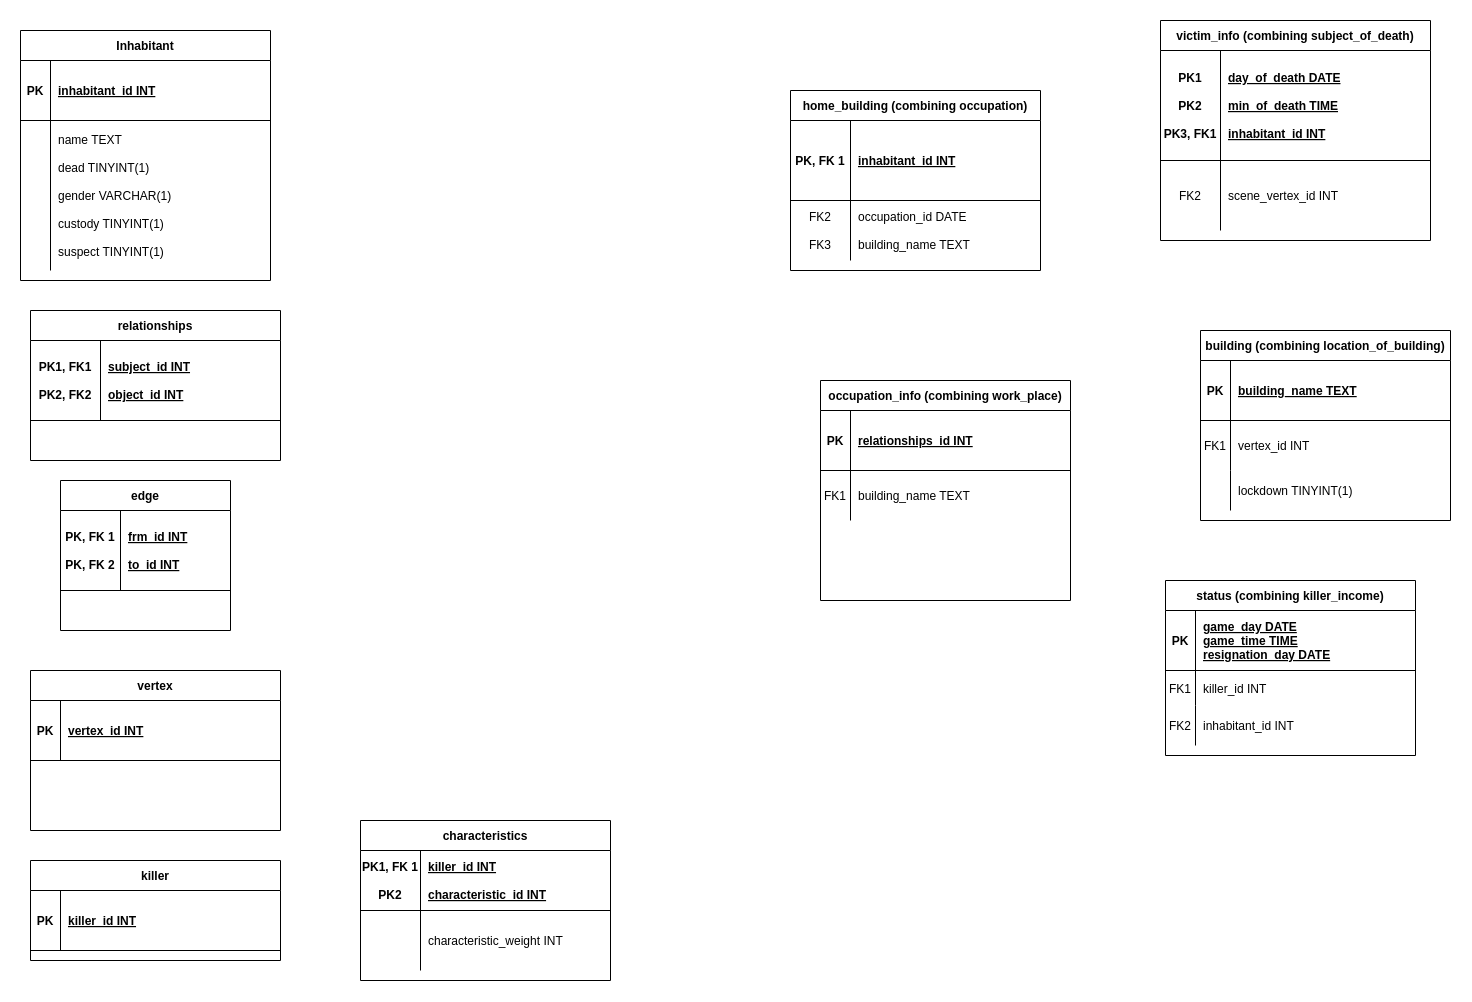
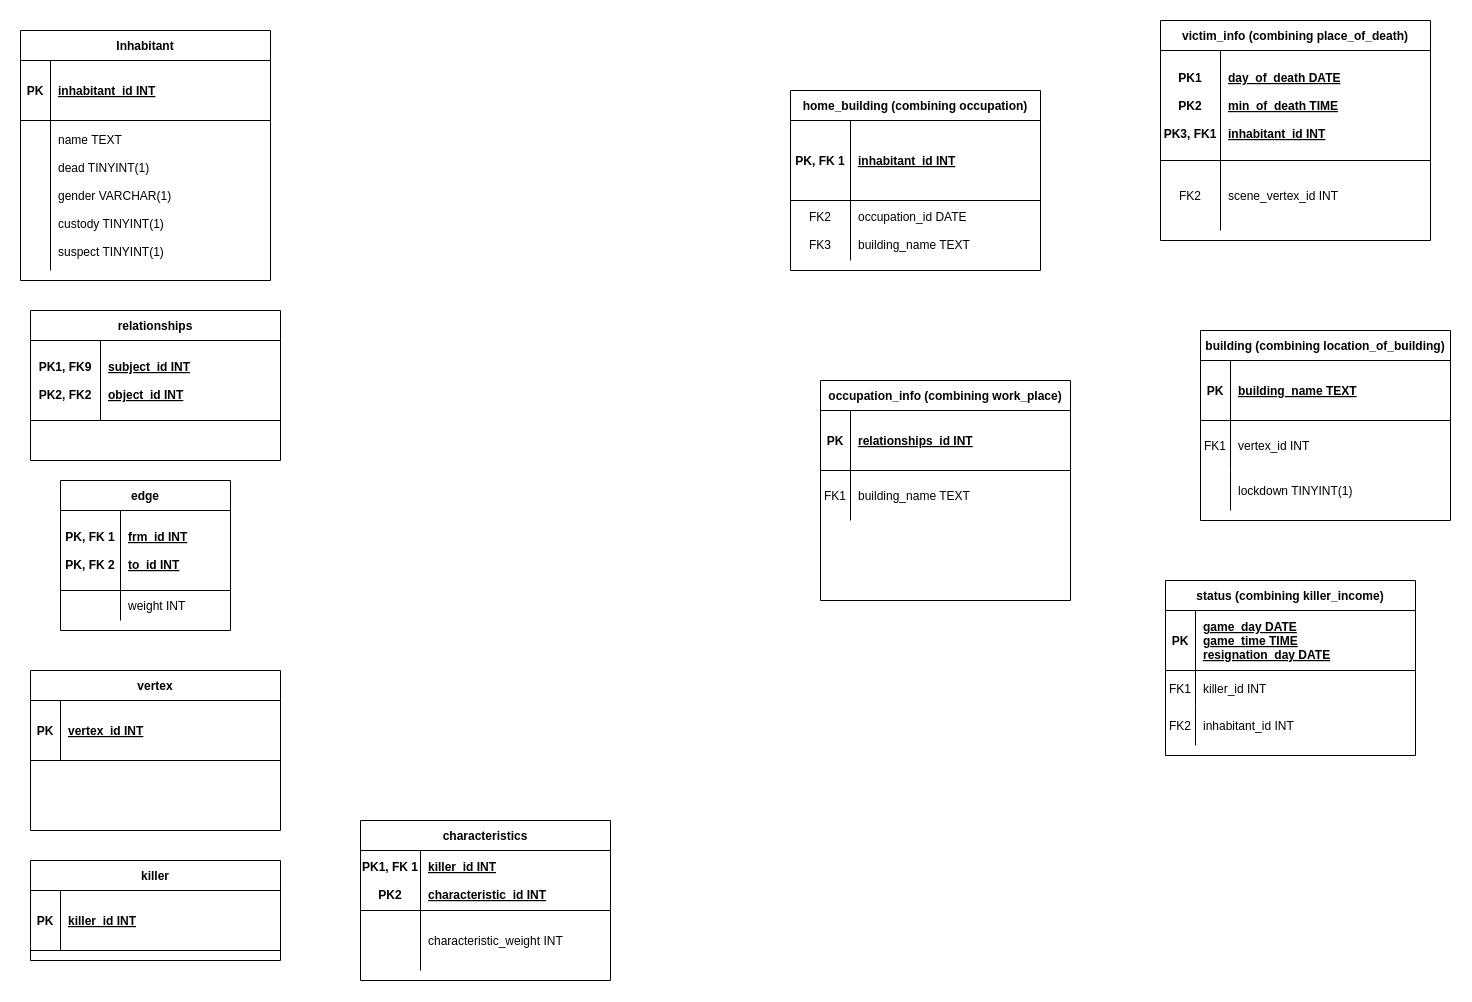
(1295, 36) -> (1295, 36)
(65, 367) -> (65, 367)
none -> (176, 606)
